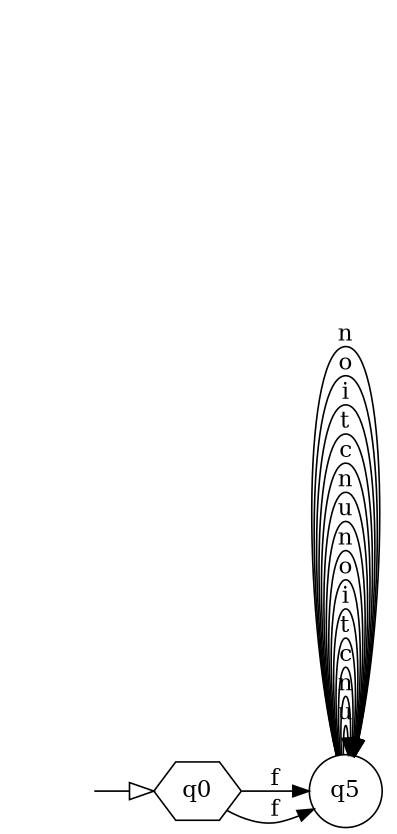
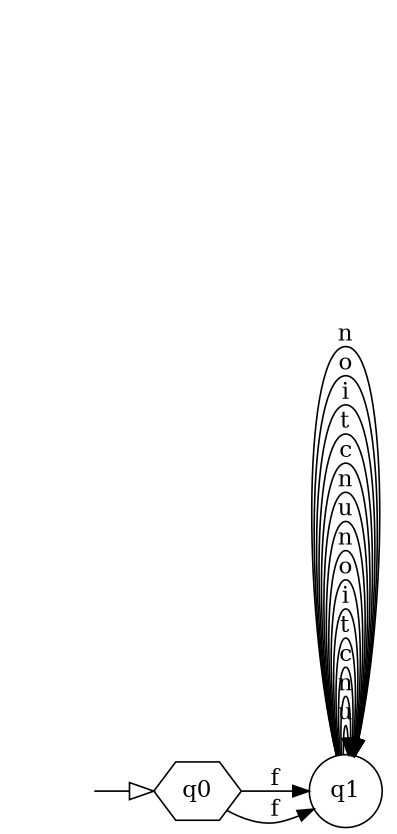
(346, 791) -> (346, 791)
